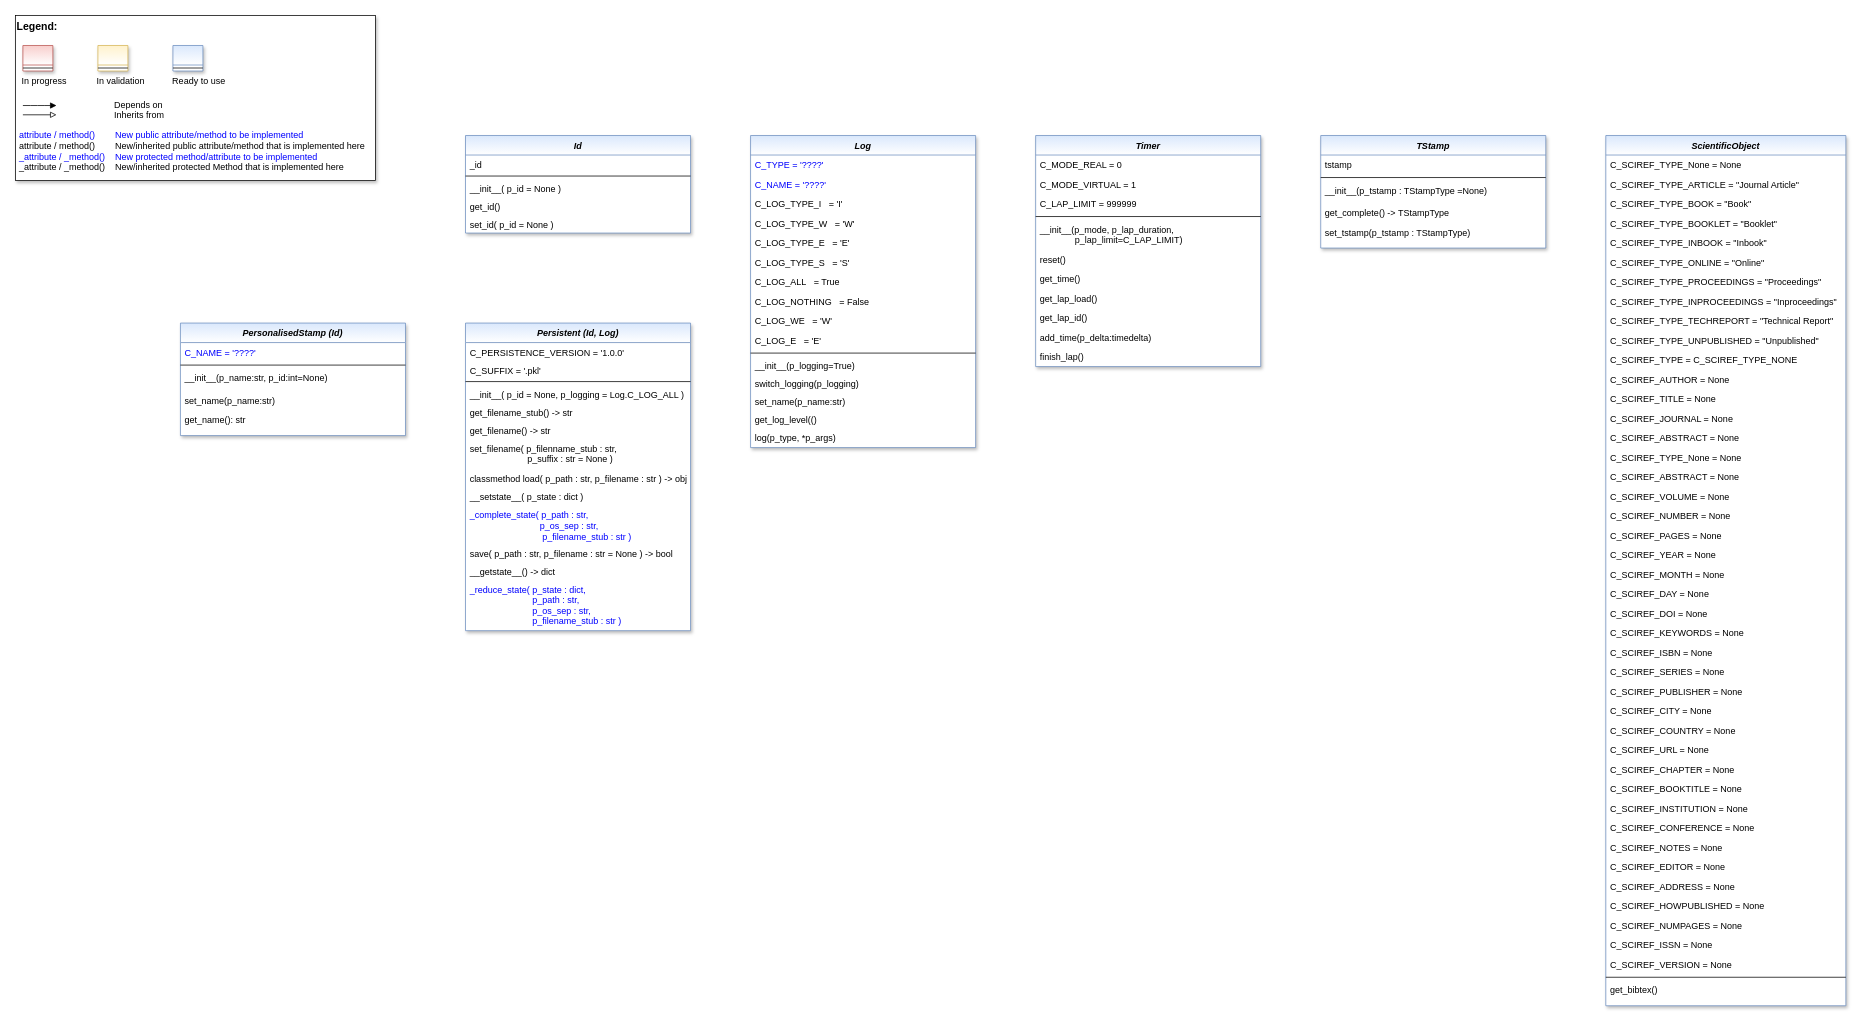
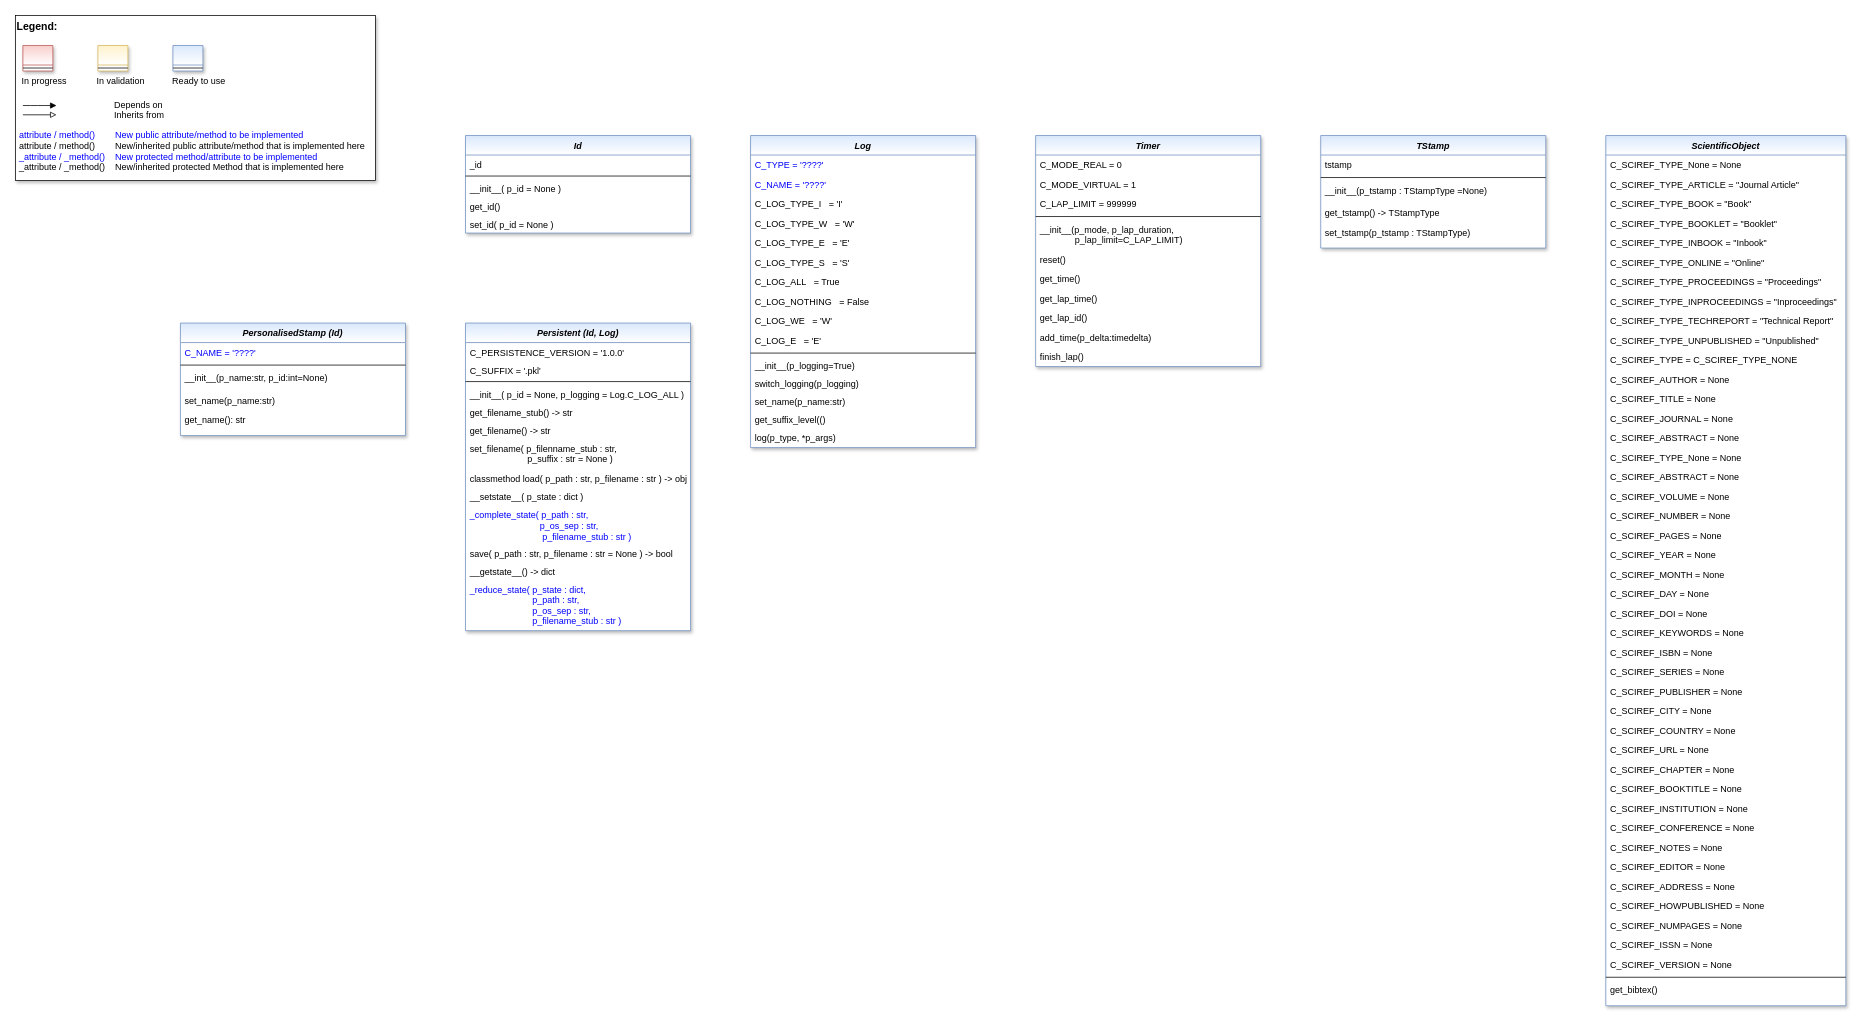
(1392, 213) -> (1388, 213)
(1072, 299) -> (1072, 299)
(791, 420) -> (799, 420)
